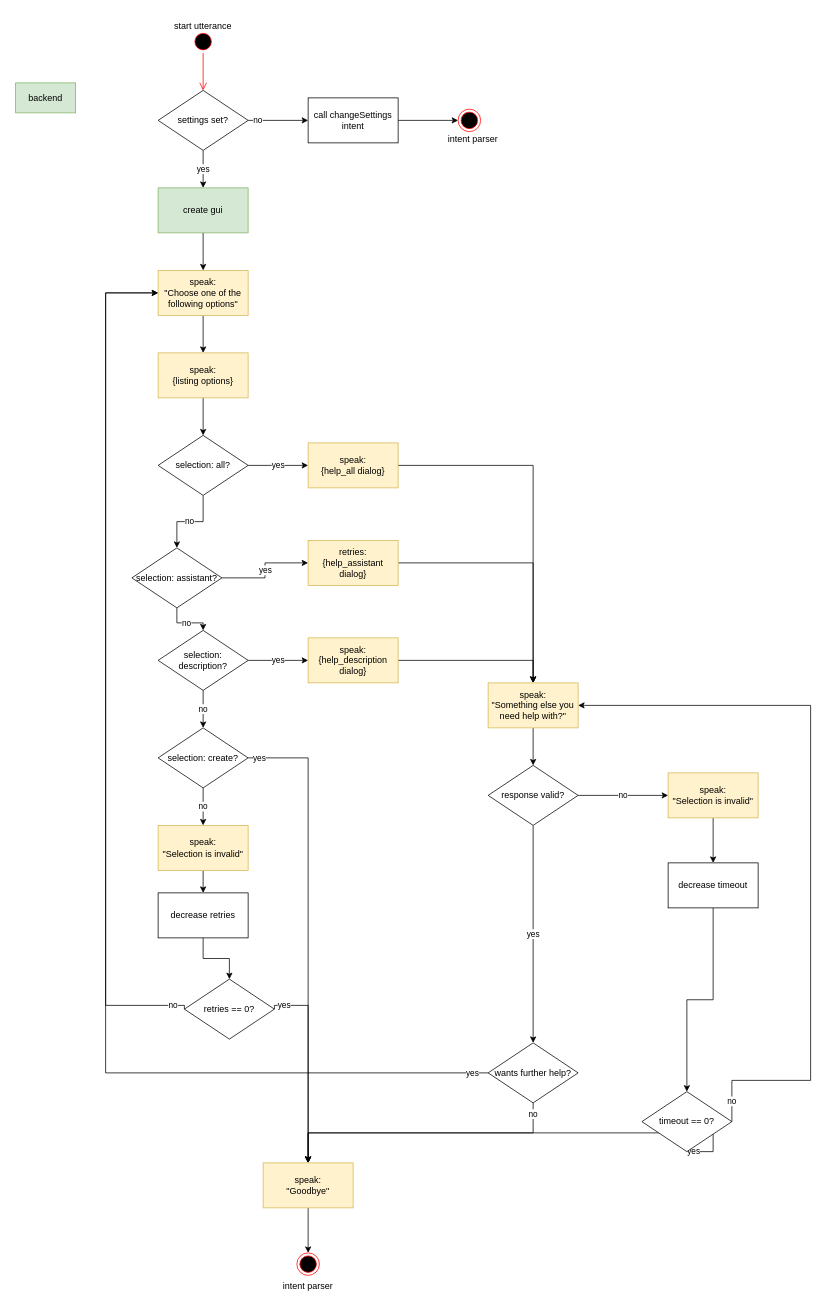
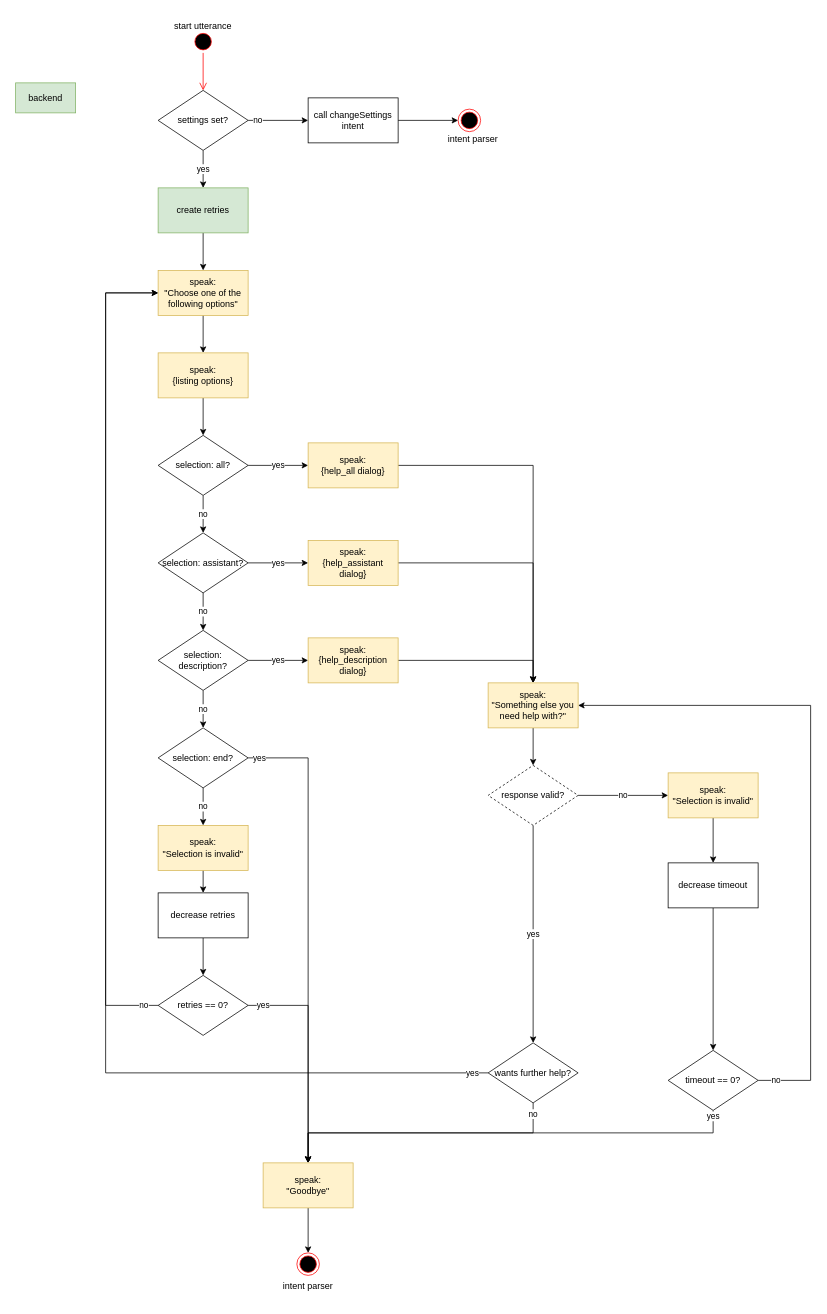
(203, 210) -> (203, 210)
(353, 563) -> (353, 563)
(177, 578) -> (203, 563)
(203, 758) -> (203, 758)
(533, 795) -> (533, 795)
(229, 1009) -> (203, 1005)
(687, 1122) -> (713, 1080)
